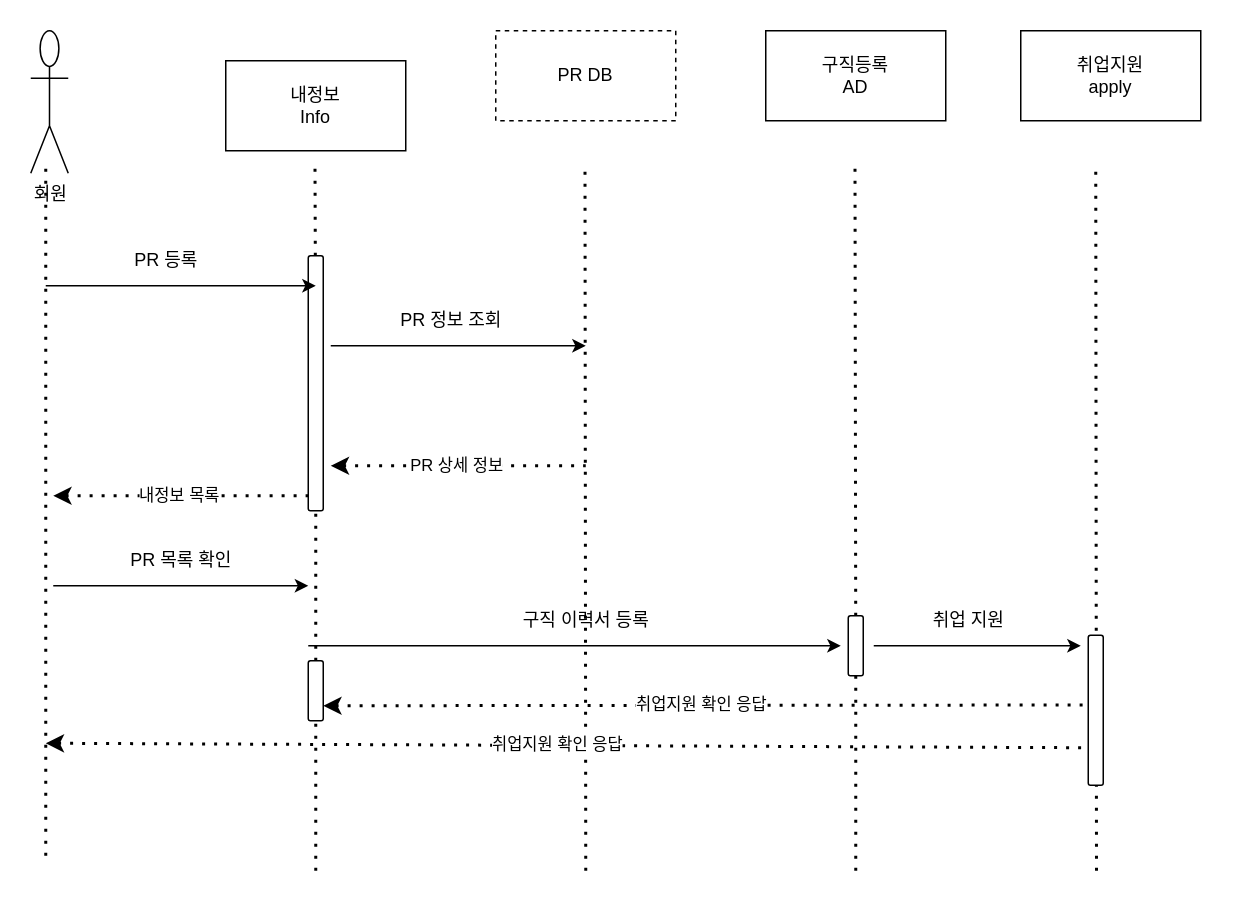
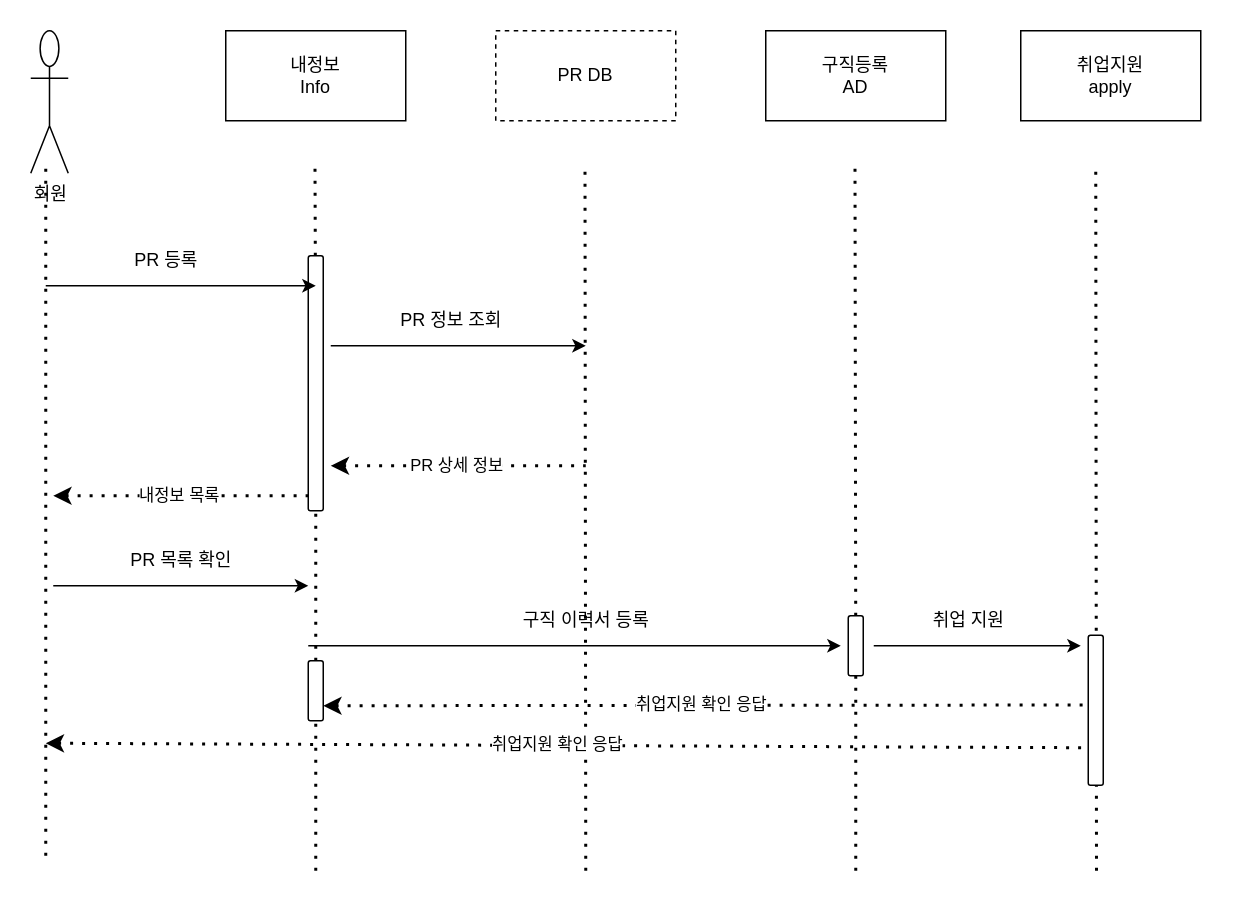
(316, 106) -> (316, 76)
